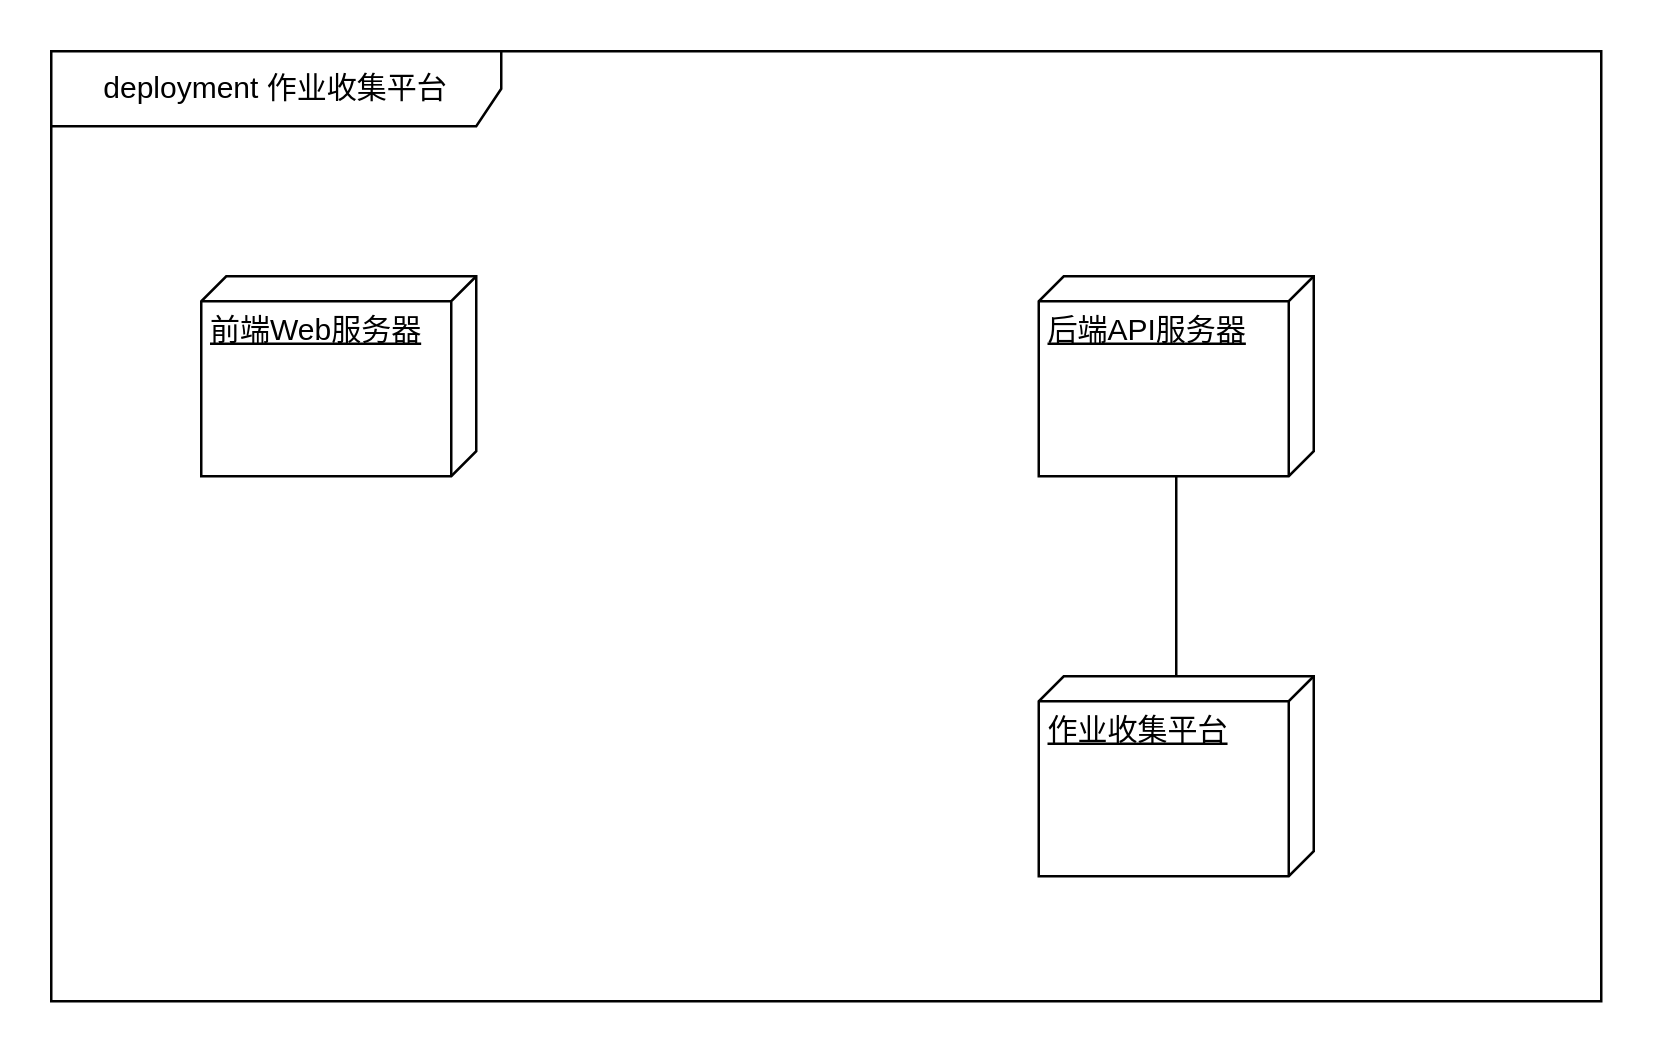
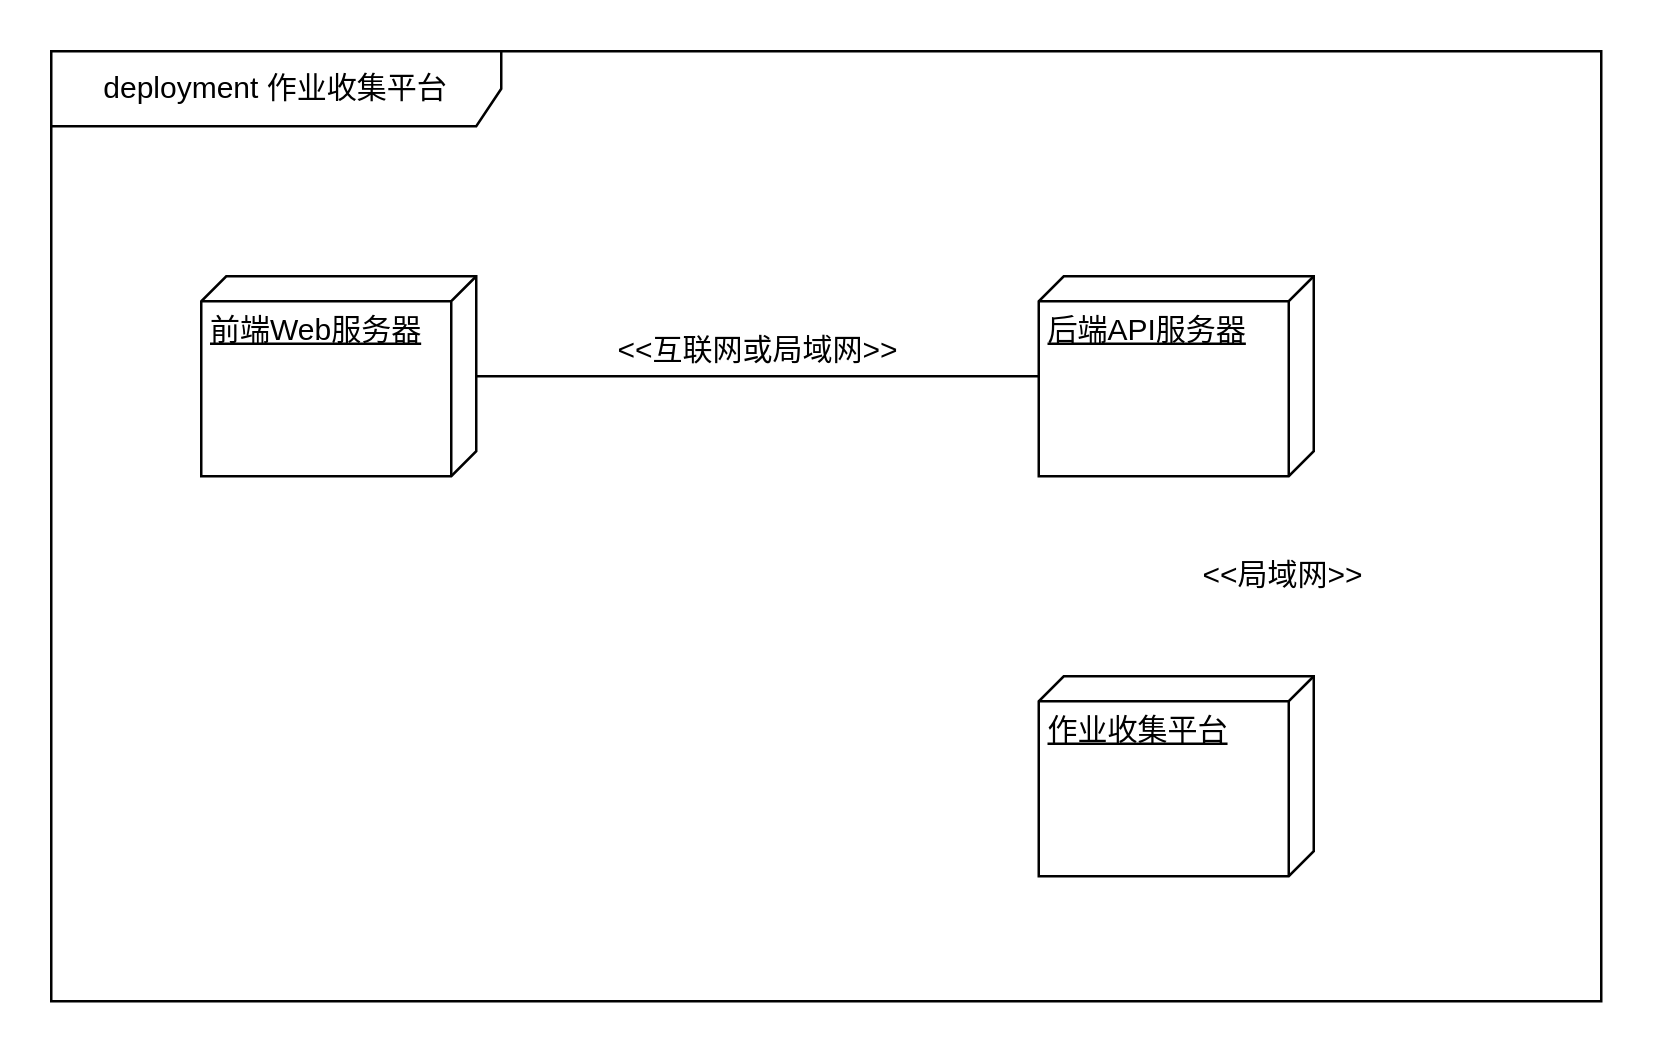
none -> (758, 351)
none -> (756, 376)
(1176, 567) -> none
none -> (1284, 576)
